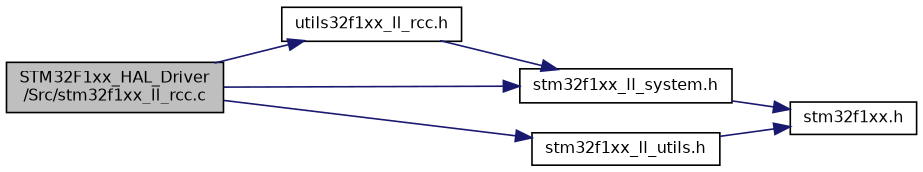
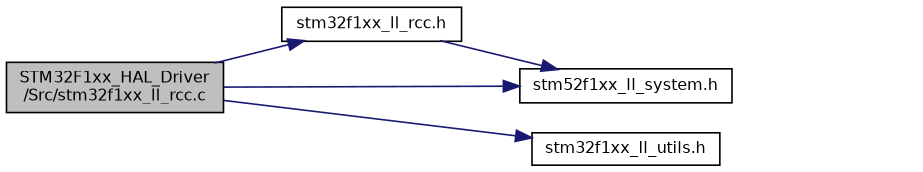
(372, 24) -> (372, 24)
(626, 86) -> (626, 86)
(853, 118) -> none
